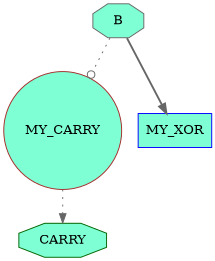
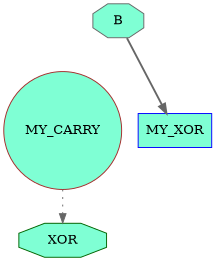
(101, 55) -> none
(63, 240) -> (63, 240)
